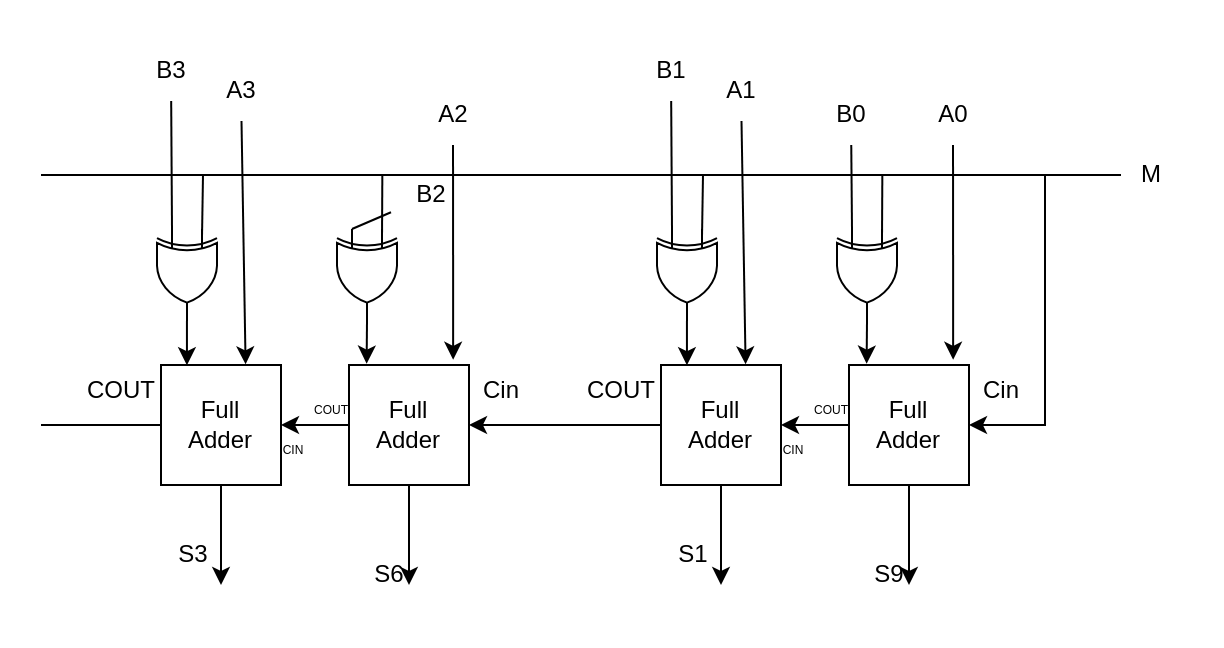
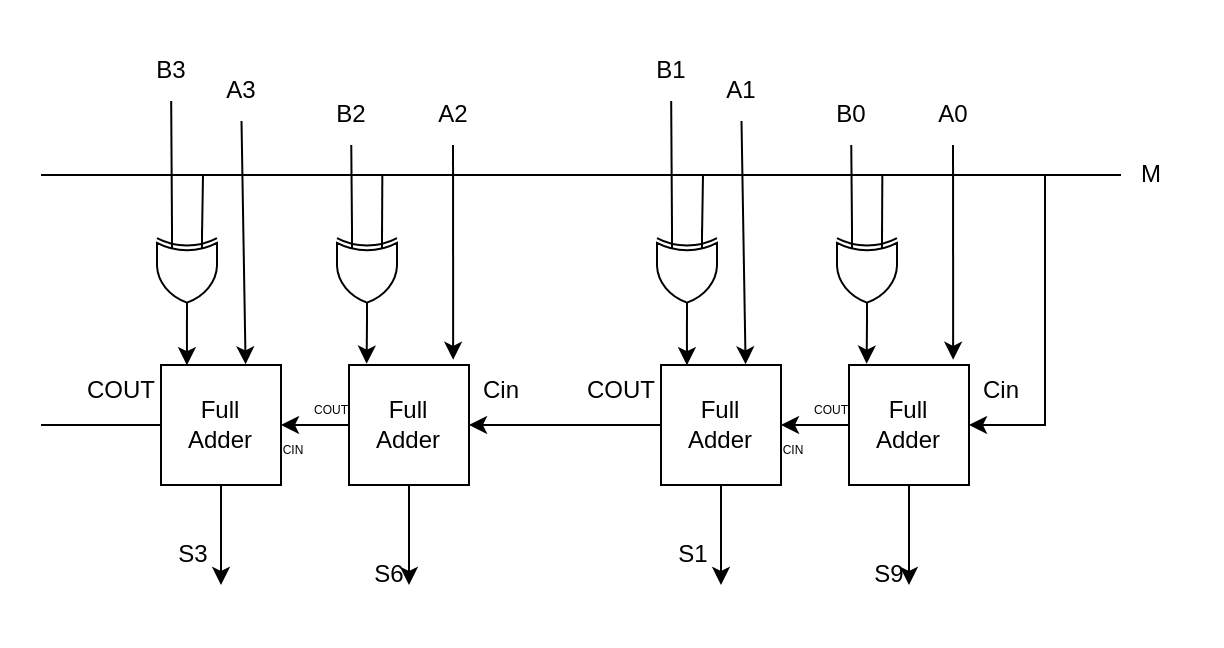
(431, 195) -> (351, 115)
